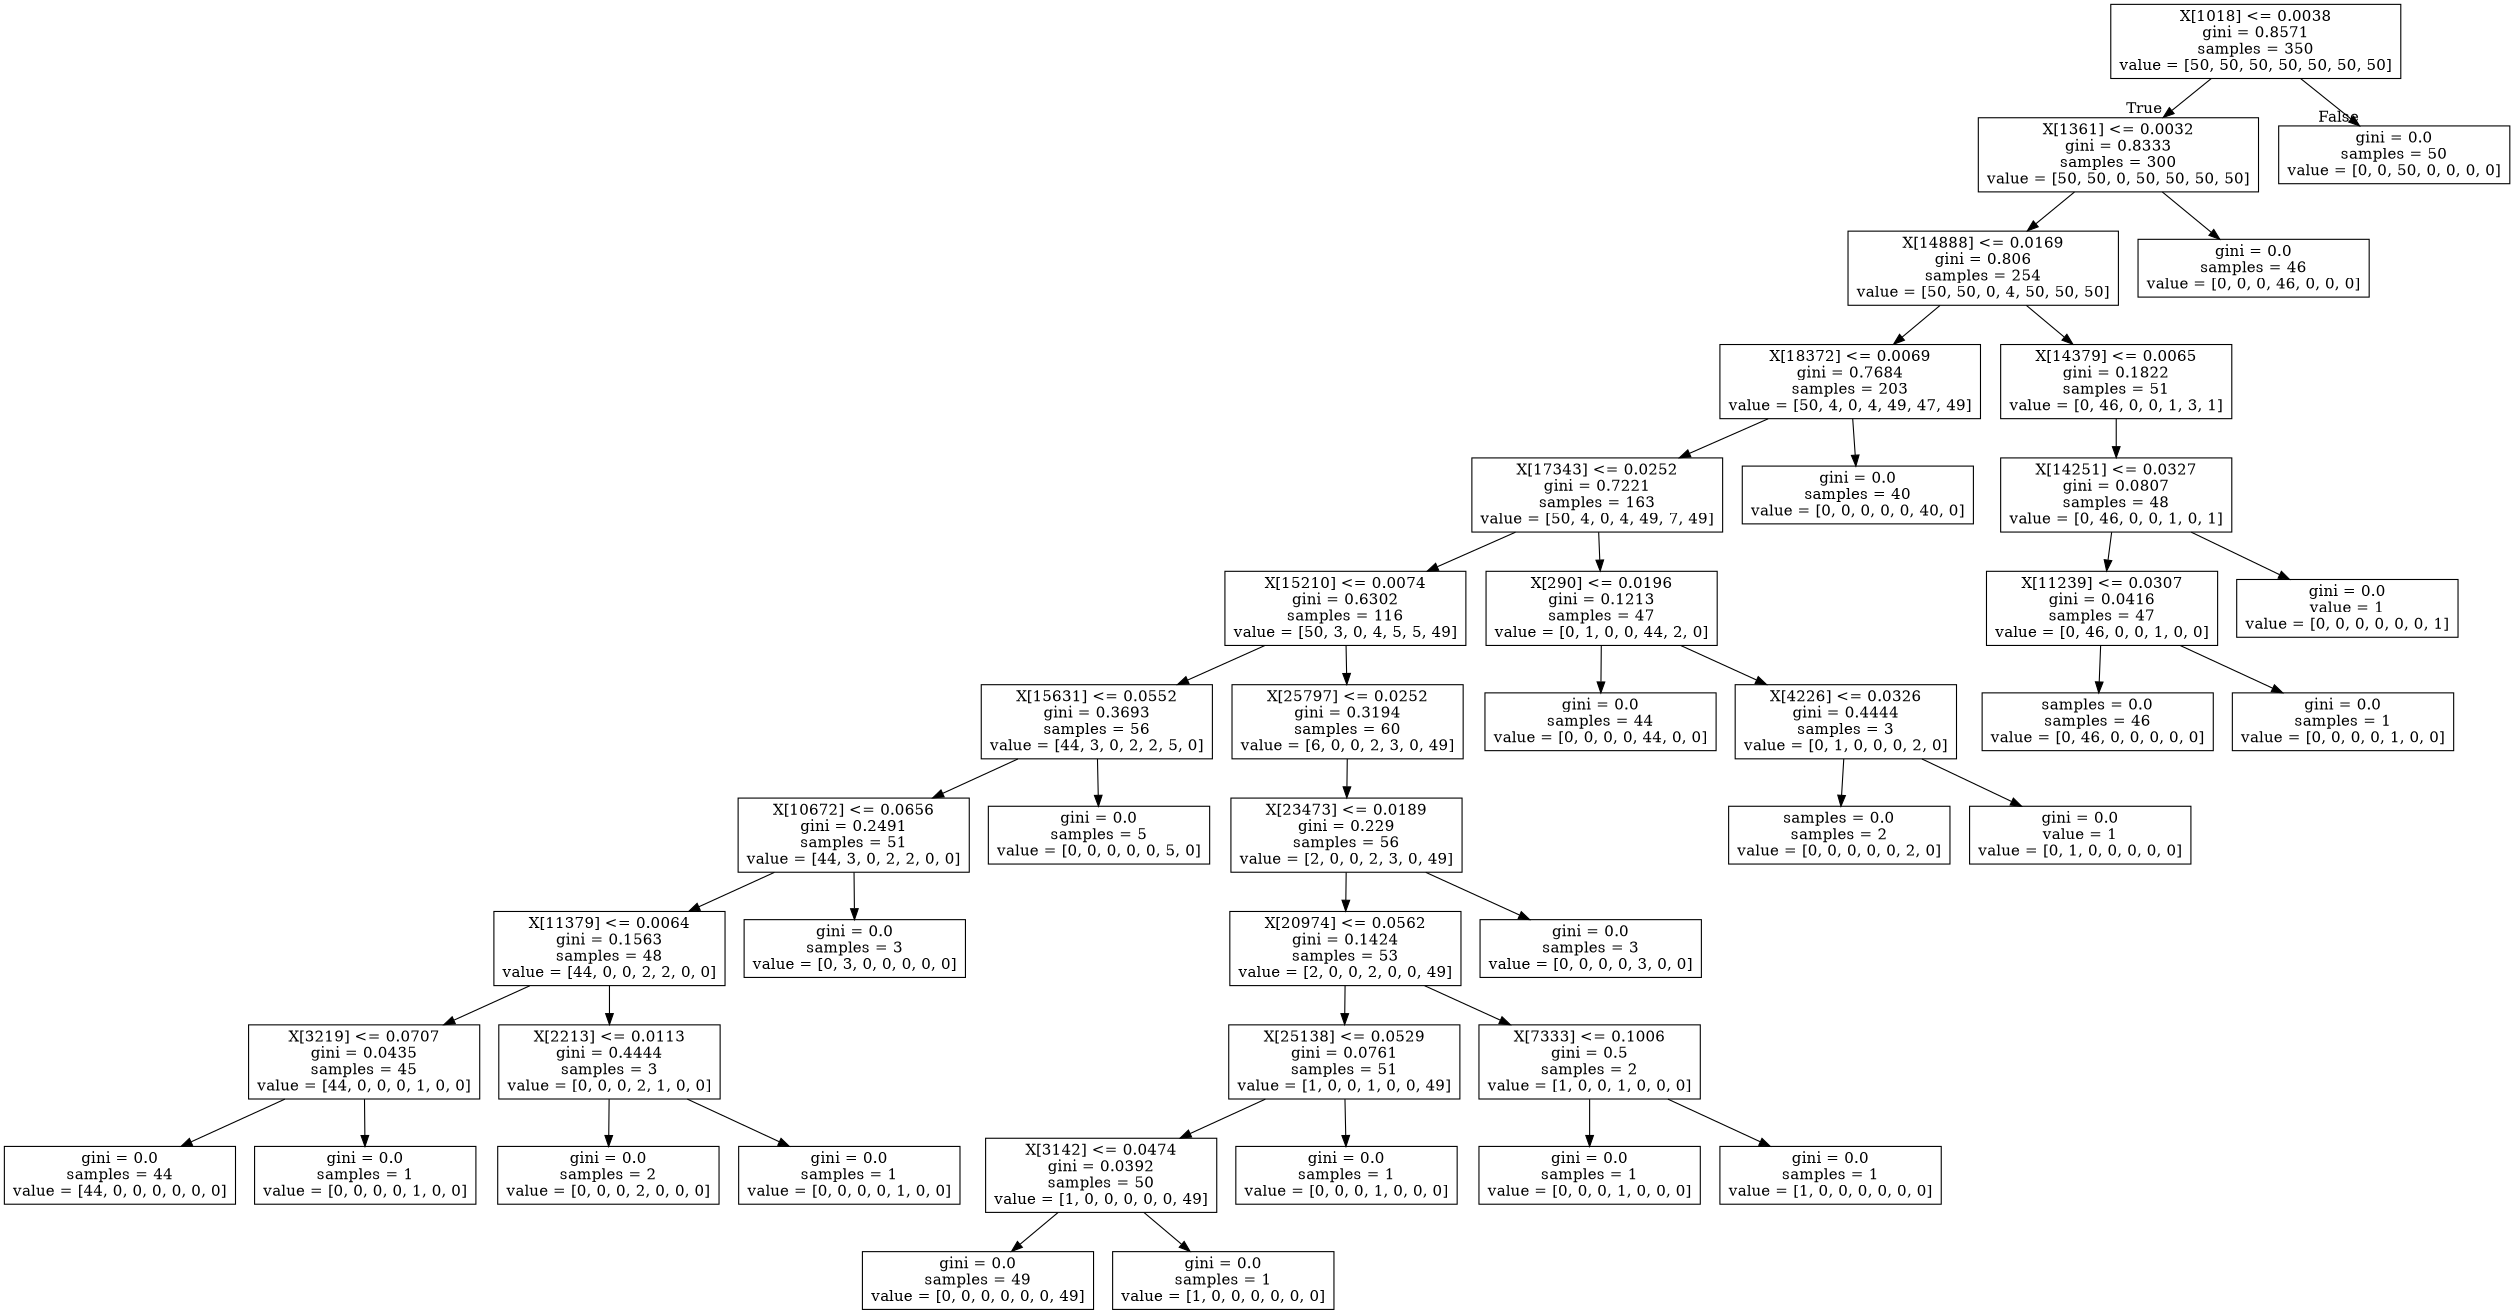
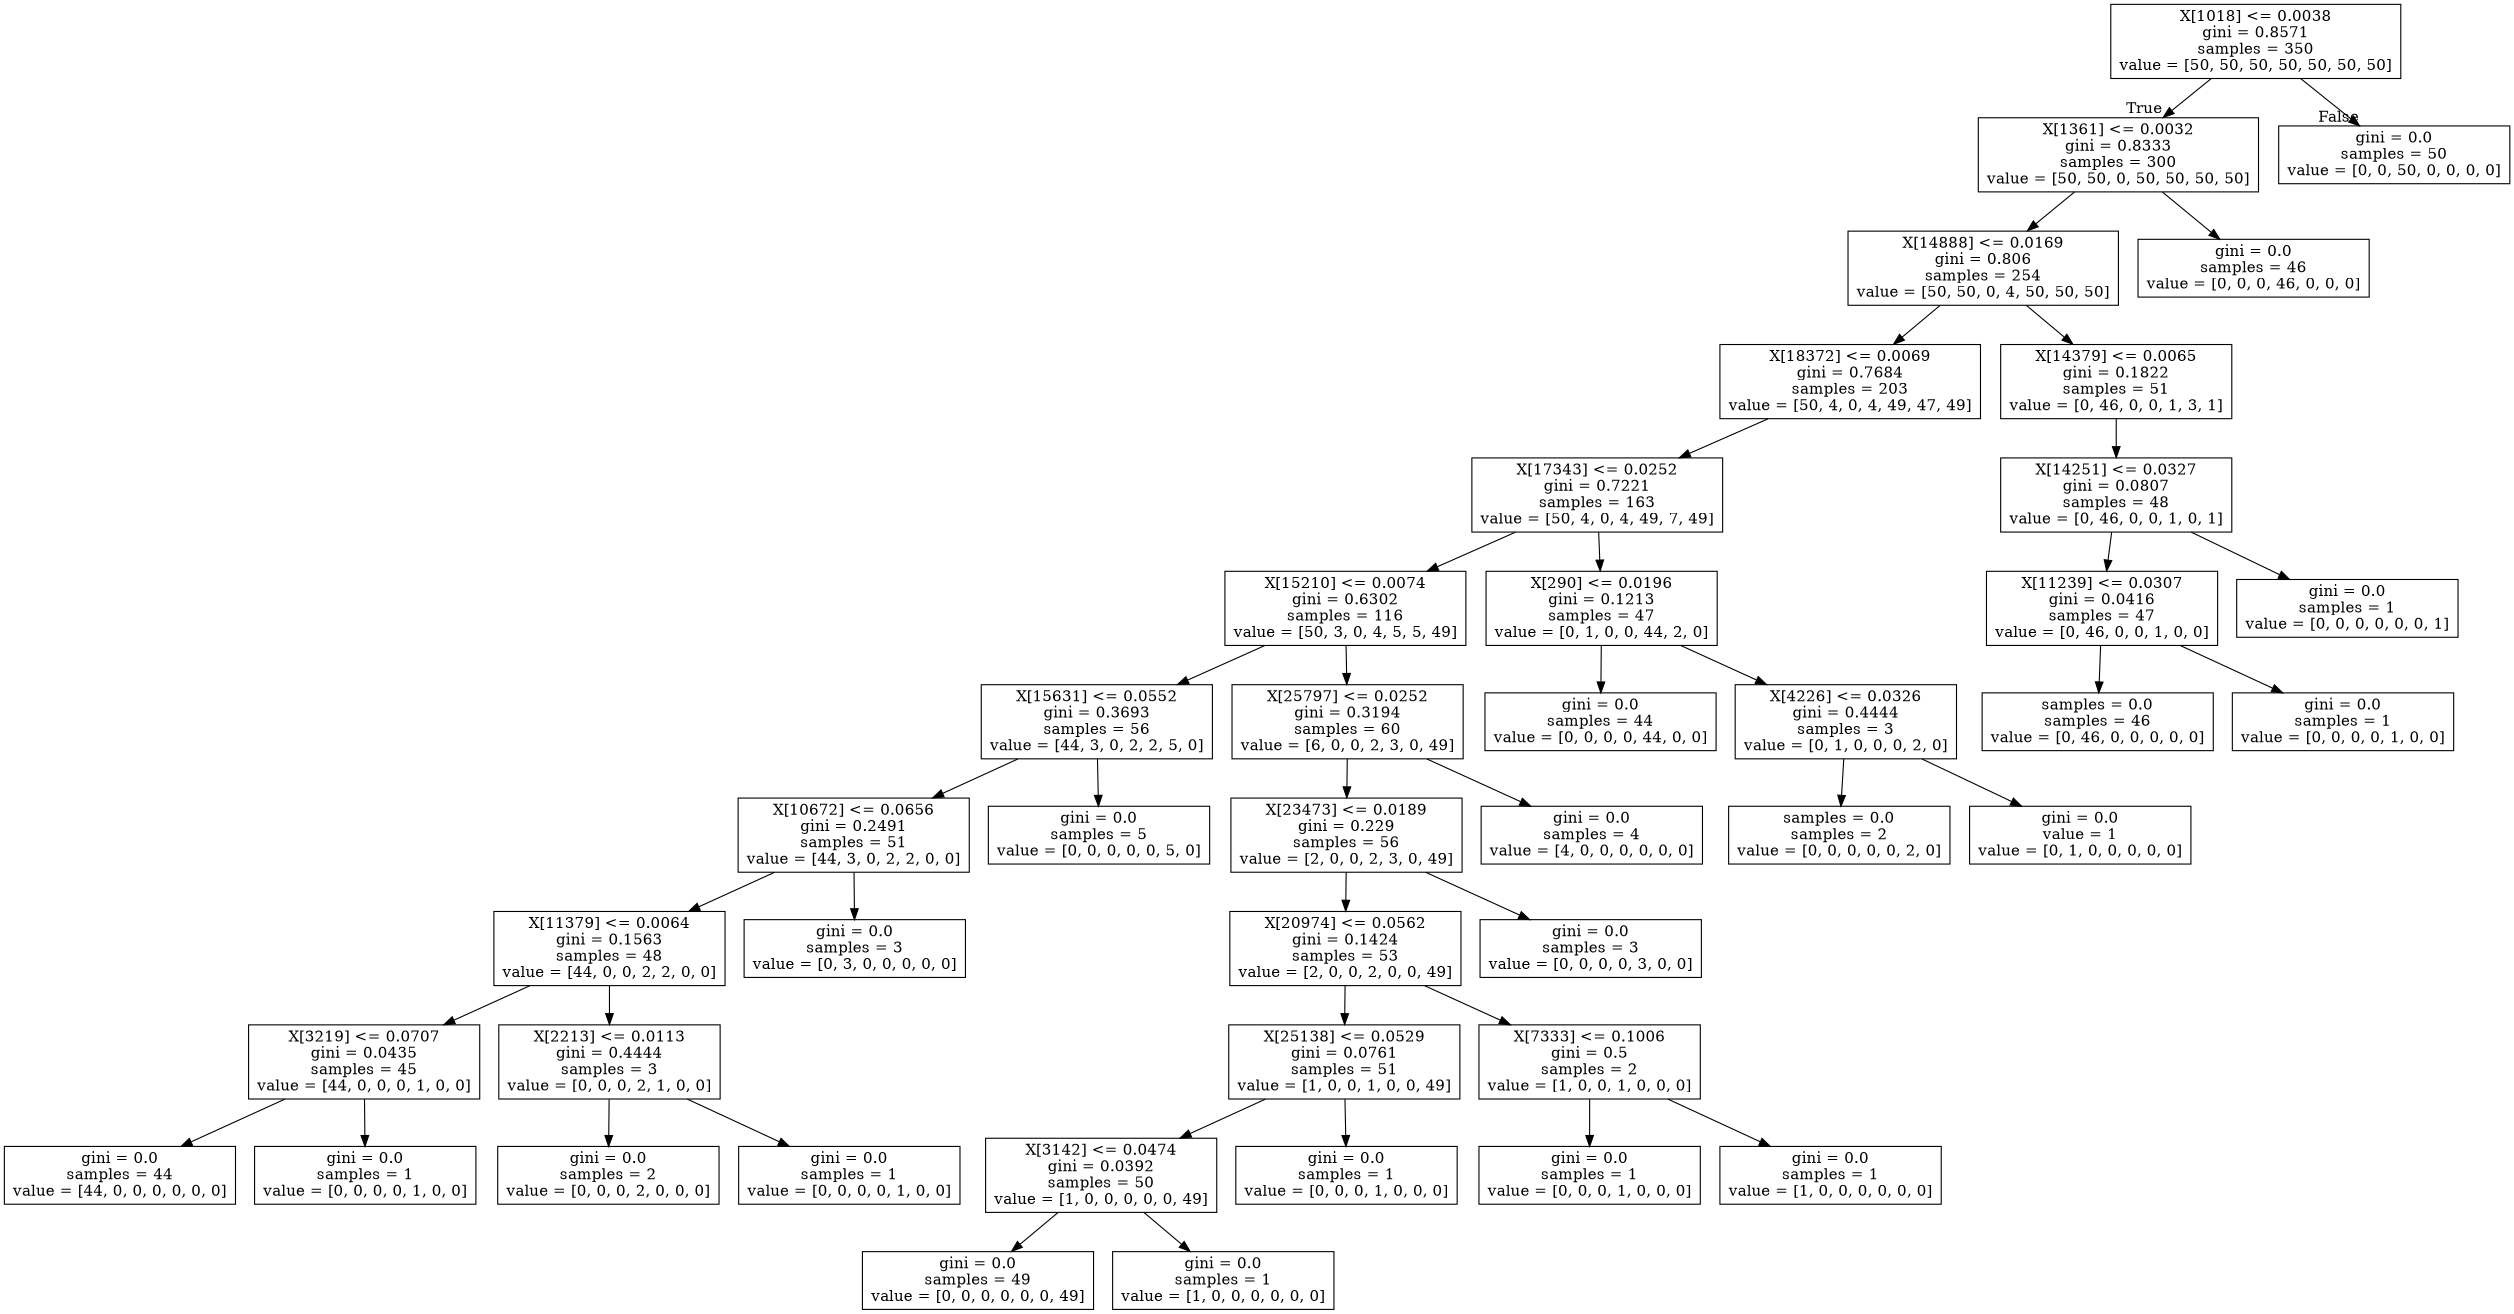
(1858, 495) -> none
(2347, 608) -> (2347, 608)
none -> (1592, 835)
